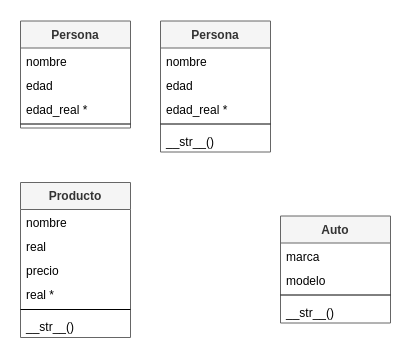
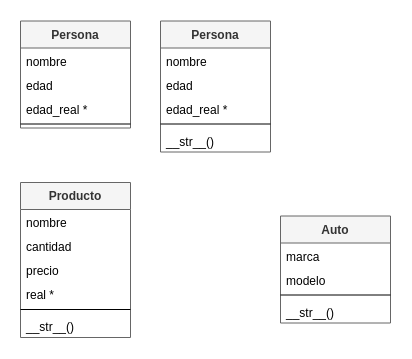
(38, 247) -> (51, 247)
